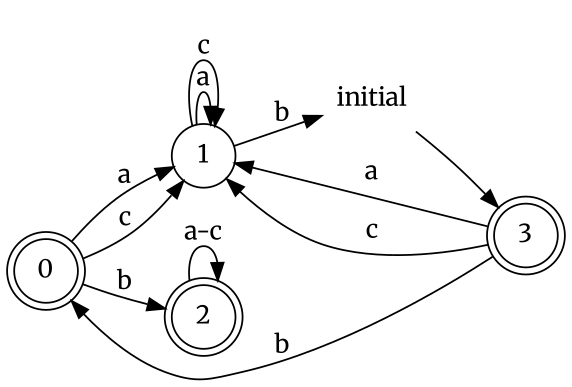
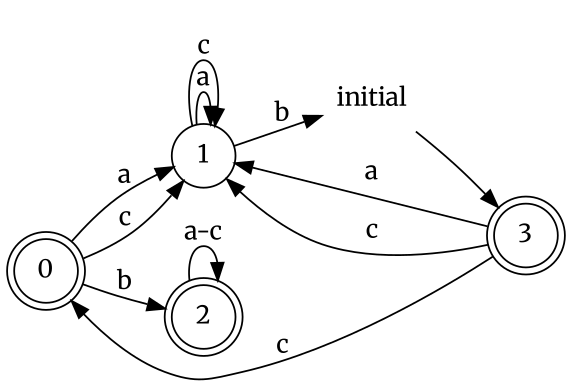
(282, 346) -> (282, 346)
